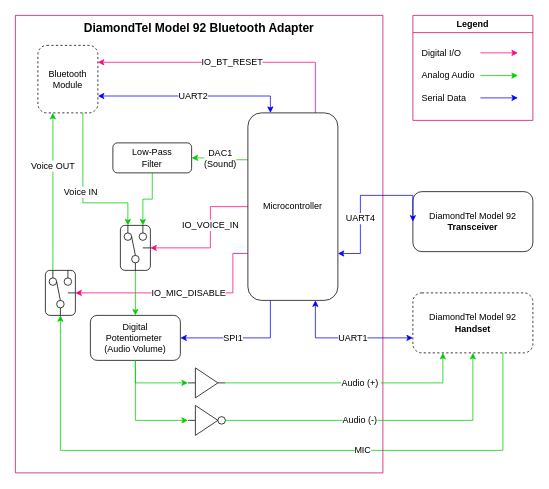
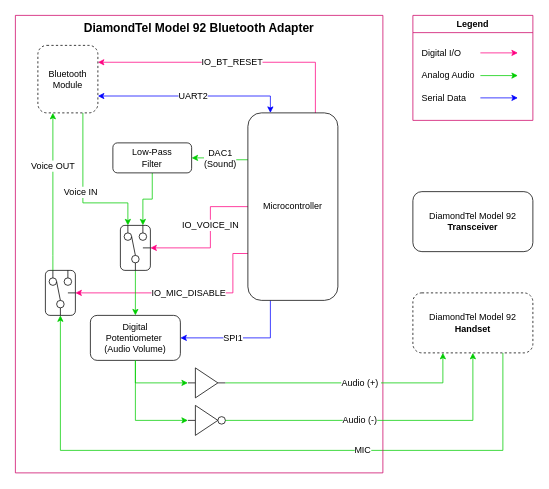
(360, 206) -> none
(315, 323) -> none
